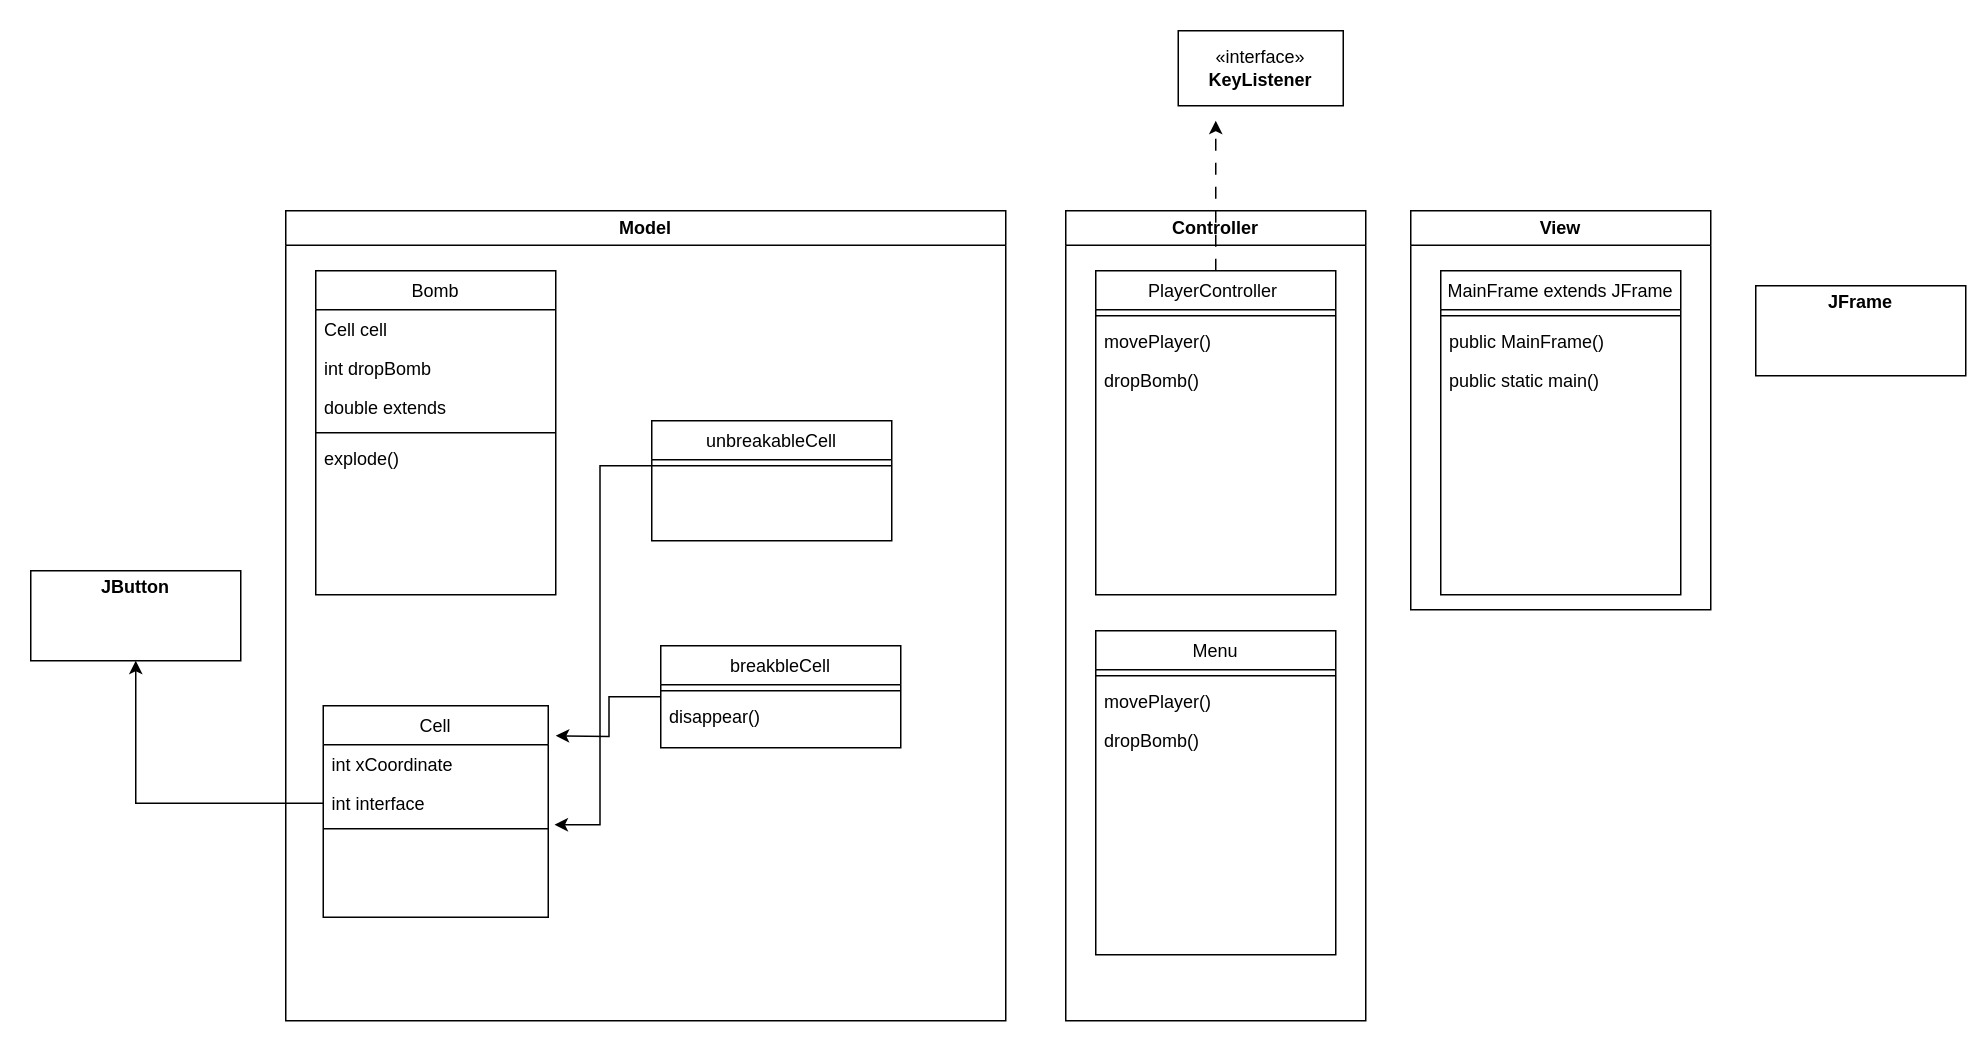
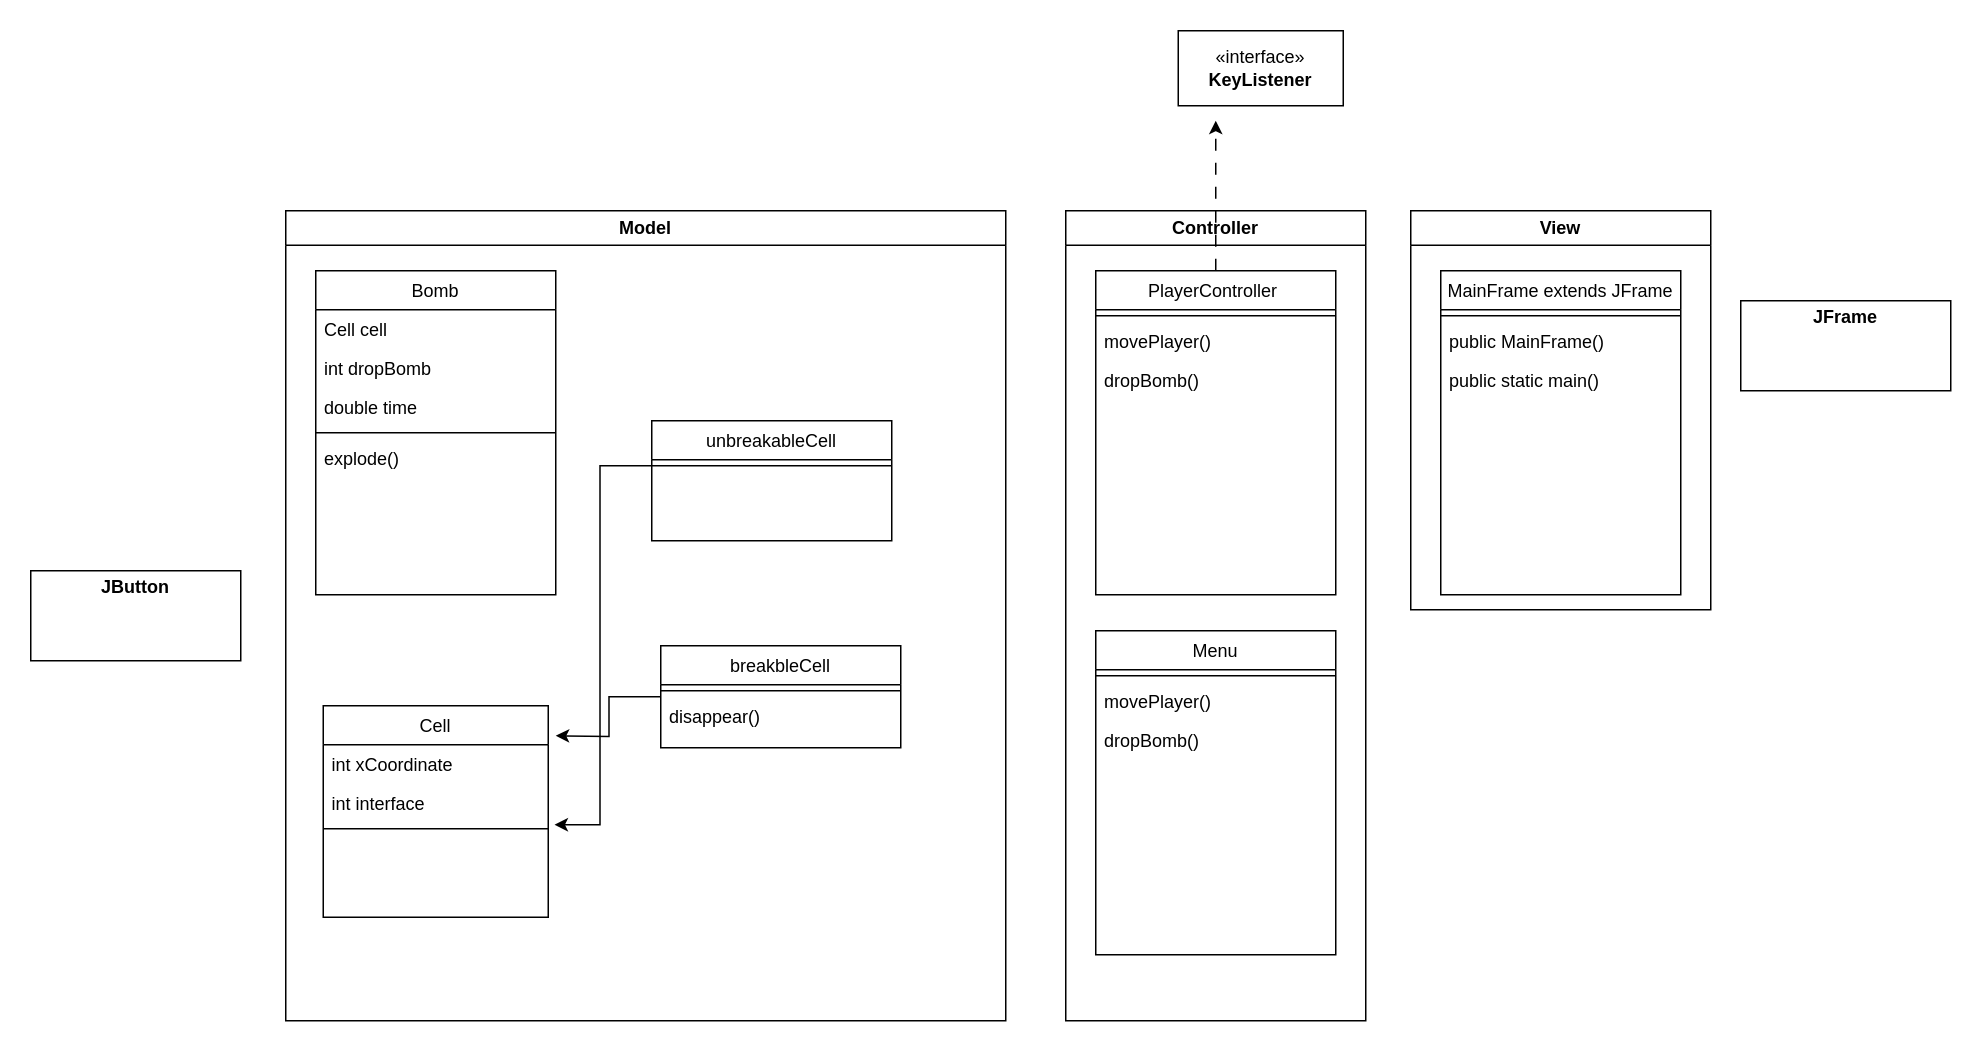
(1861, 331) -> (1846, 346)
(390, 408) -> (372, 408)
(163, 803) -> none
